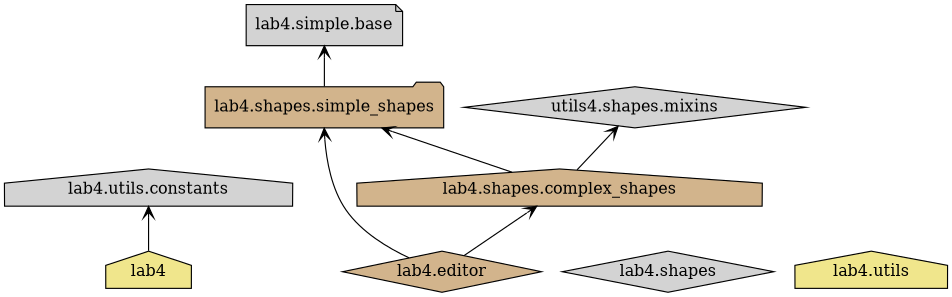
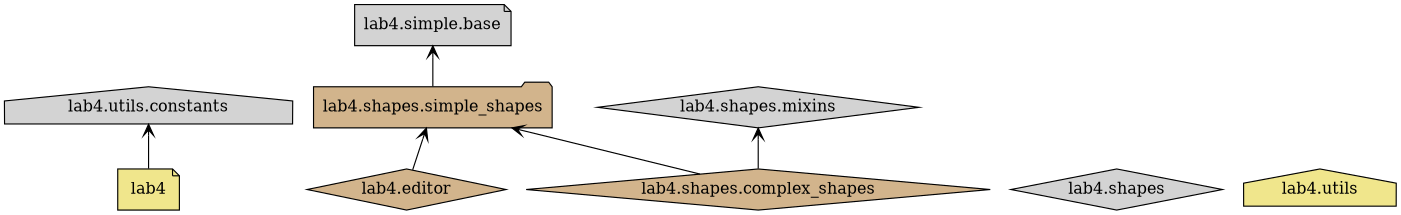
(635, 107) -> (758, 107)
(560, 190) -> (758, 190)
(495, 234) -> none
(149, 272) -> (149, 190)
